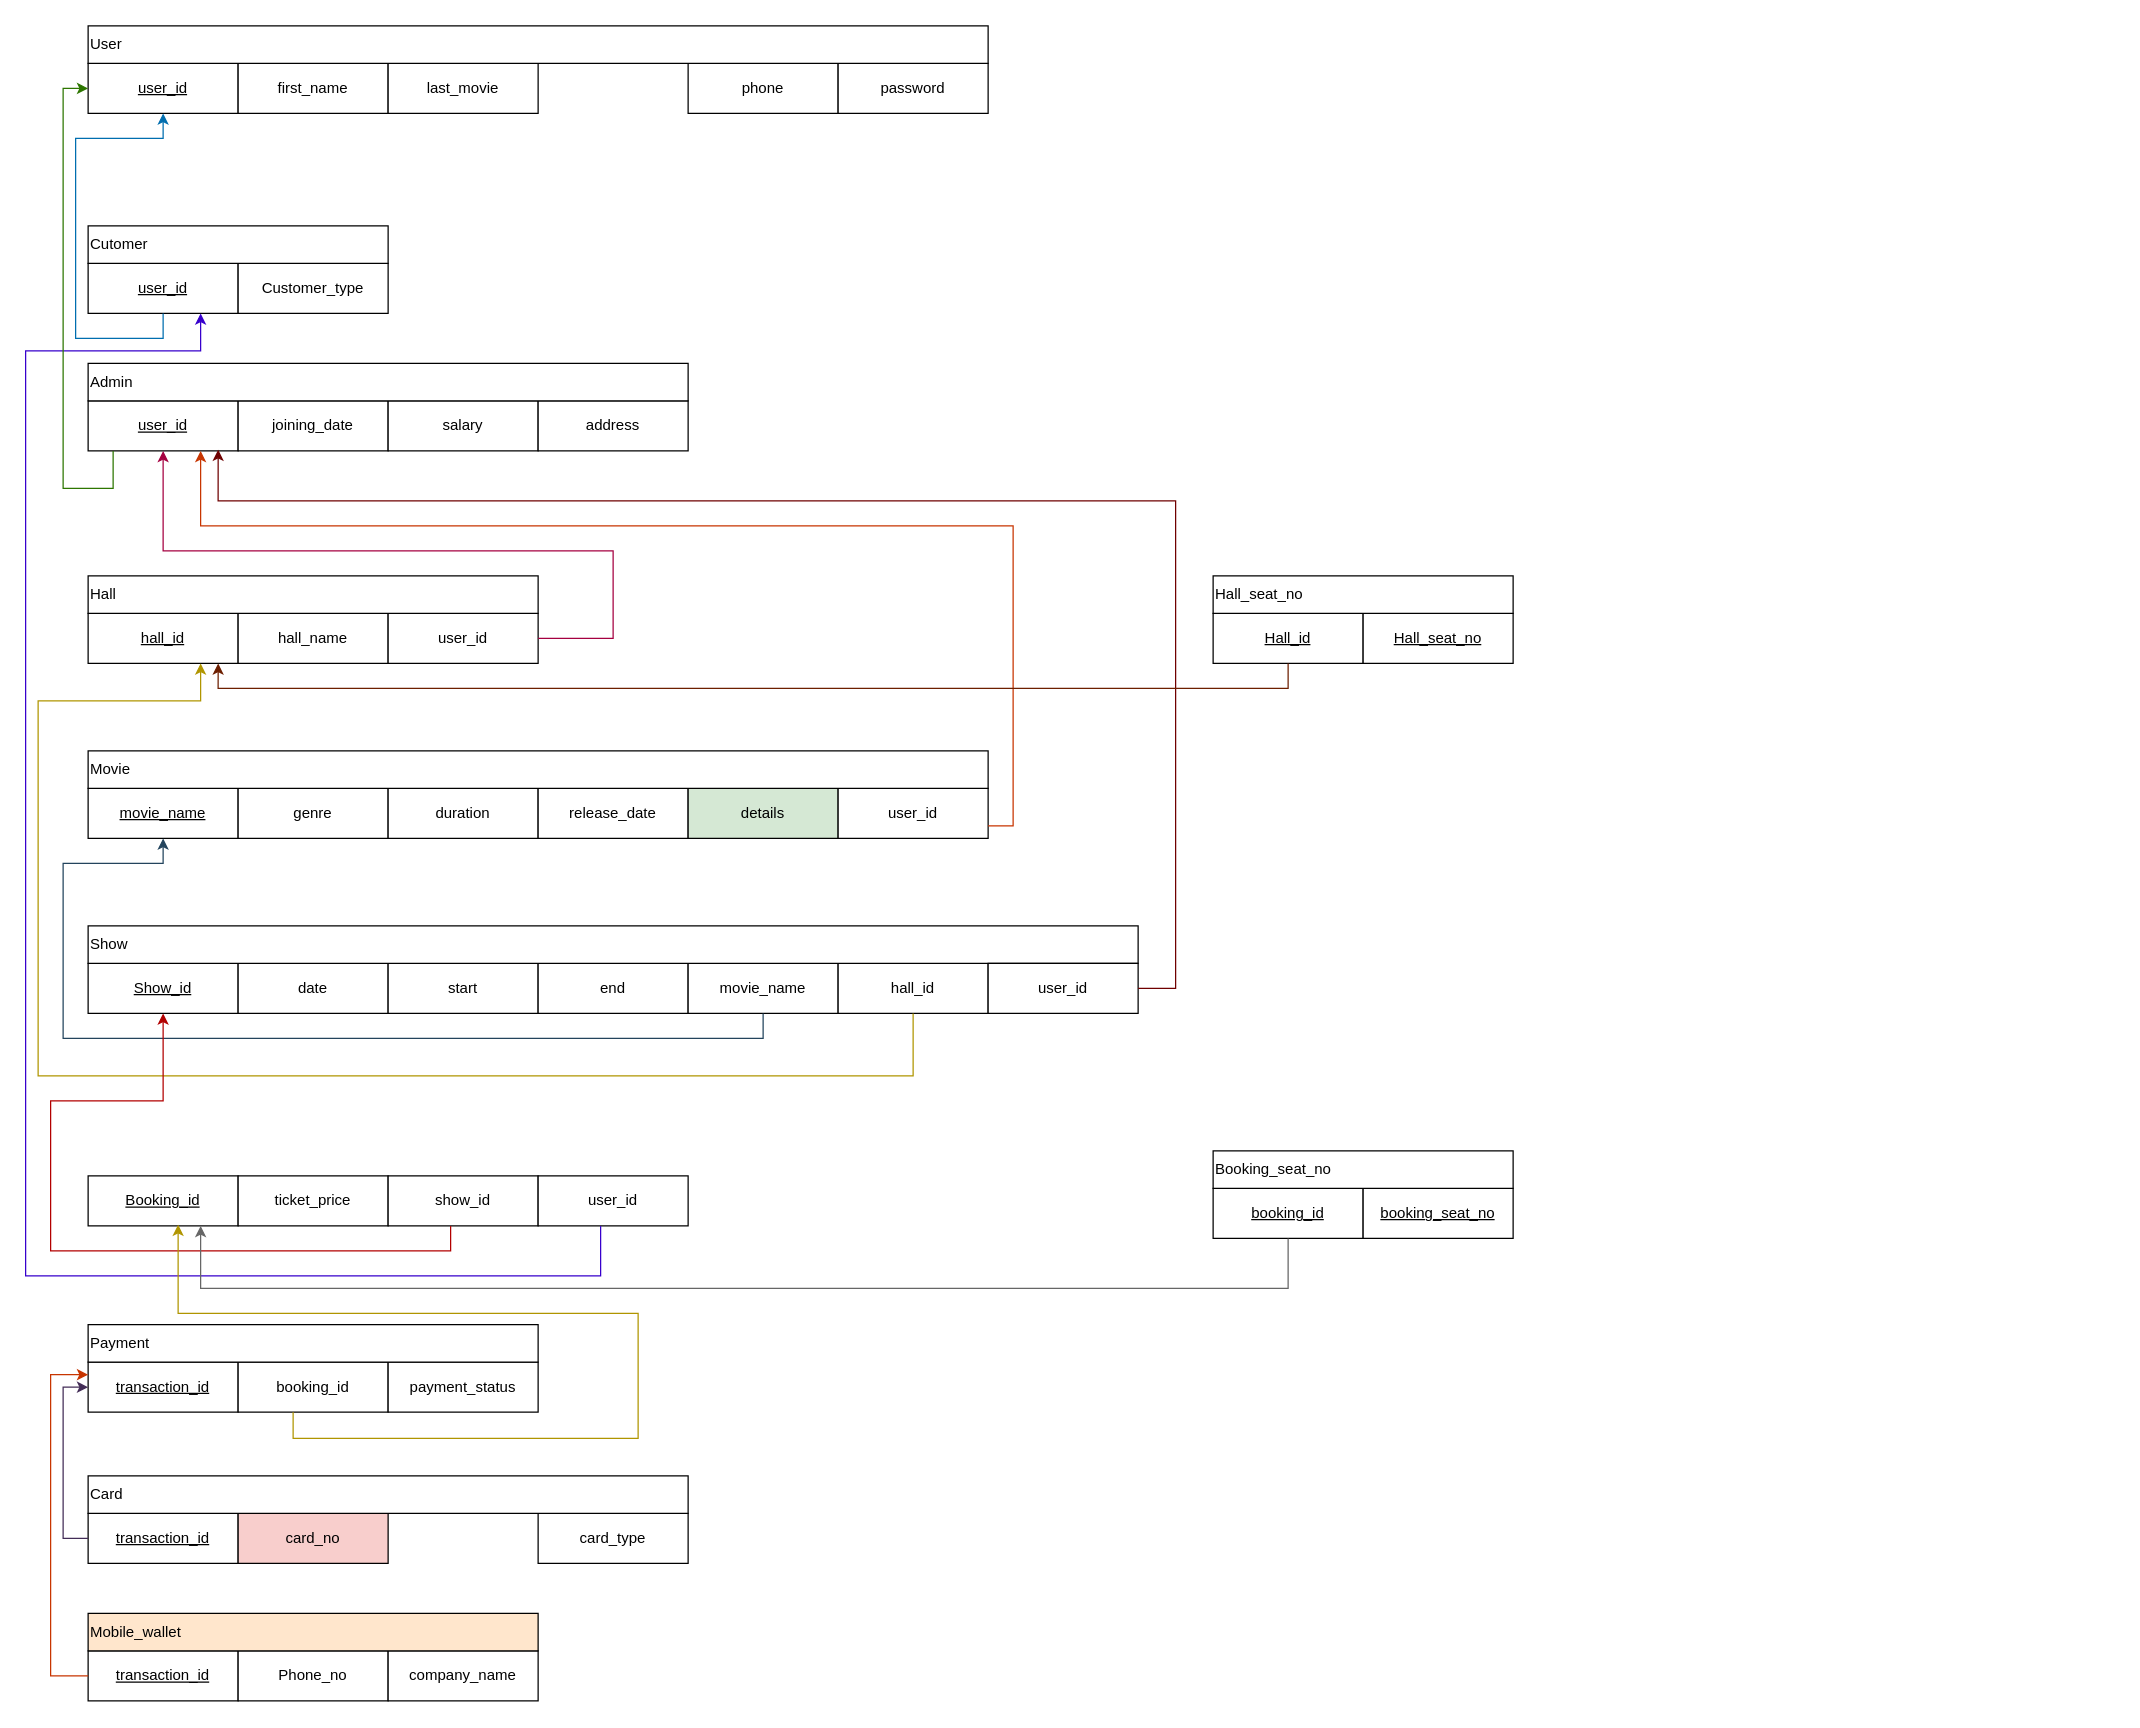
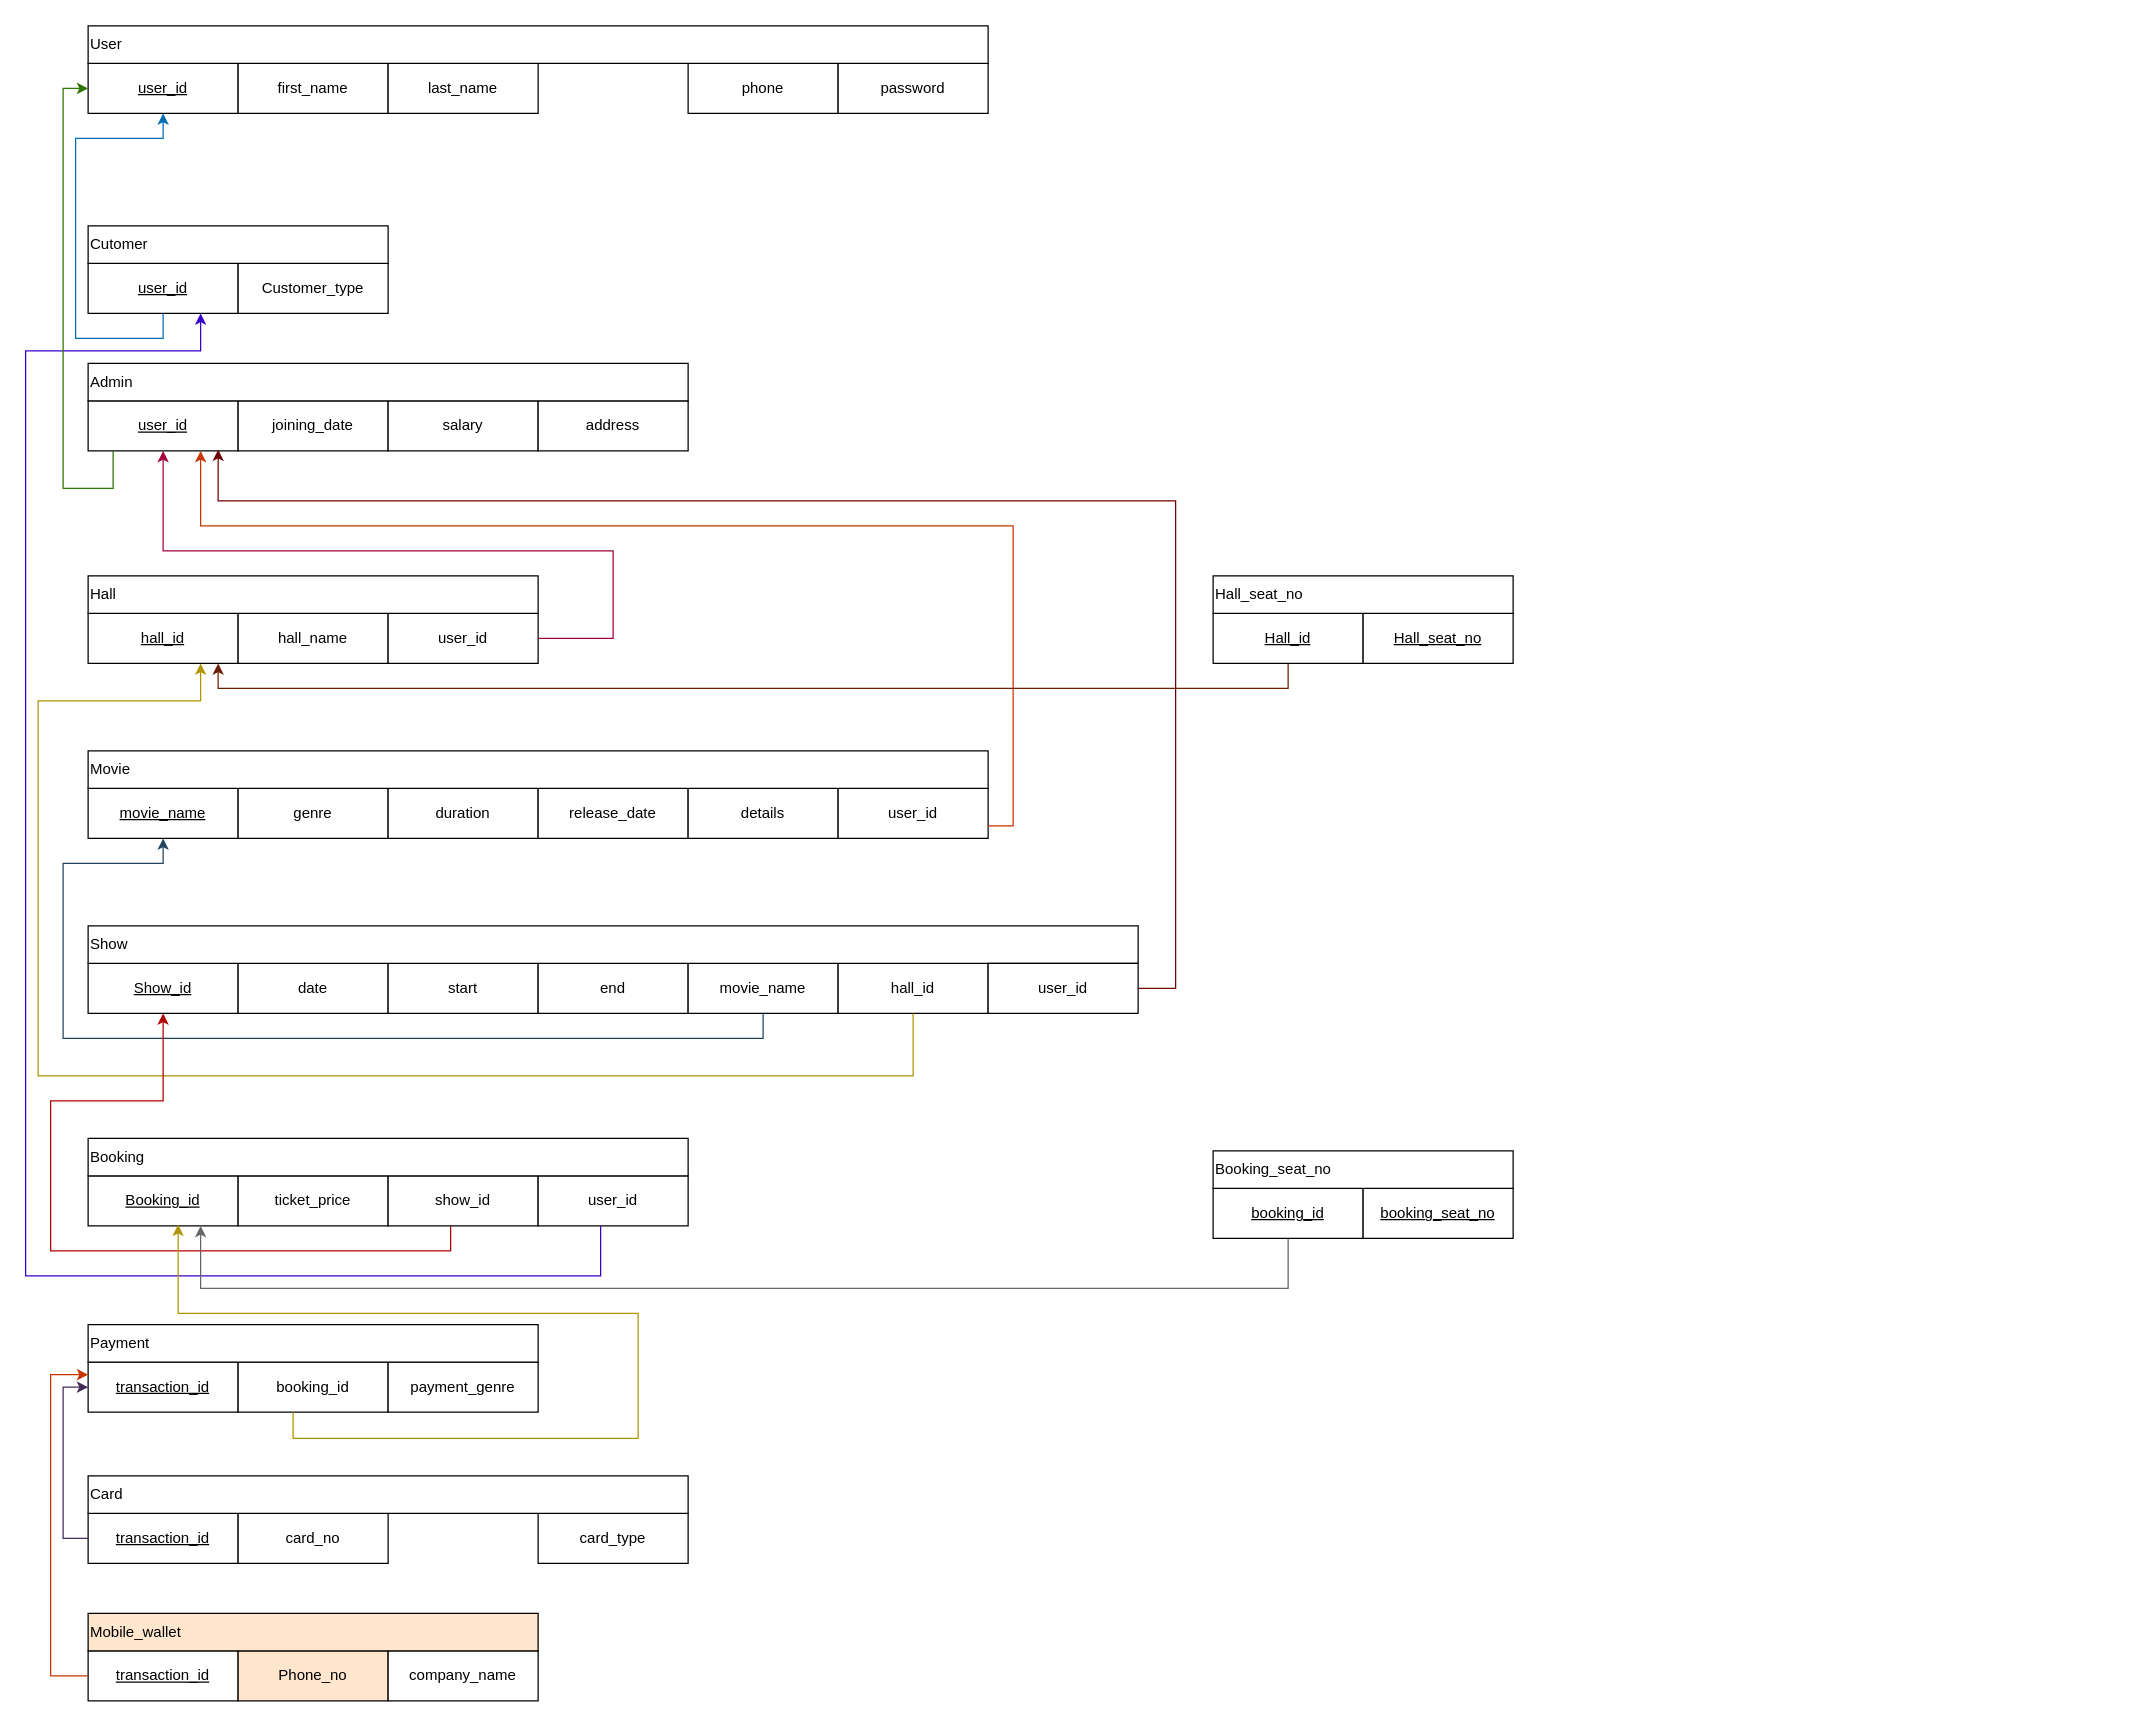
(463, 88) -> (463, 88)
(763, 813) -> (763, 813)
none -> (388, 1157)
(463, 1387) -> (463, 1387)
(313, 1538) -> (313, 1538)
(313, 1676) -> (313, 1676)
